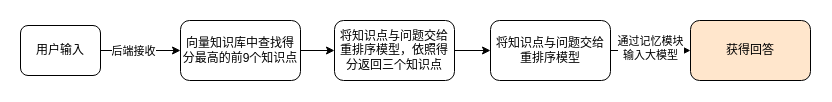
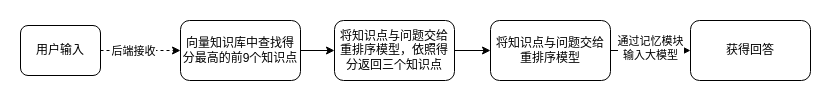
(164, 51) -> (164, 51)
(751, 51) -> (751, 51)
